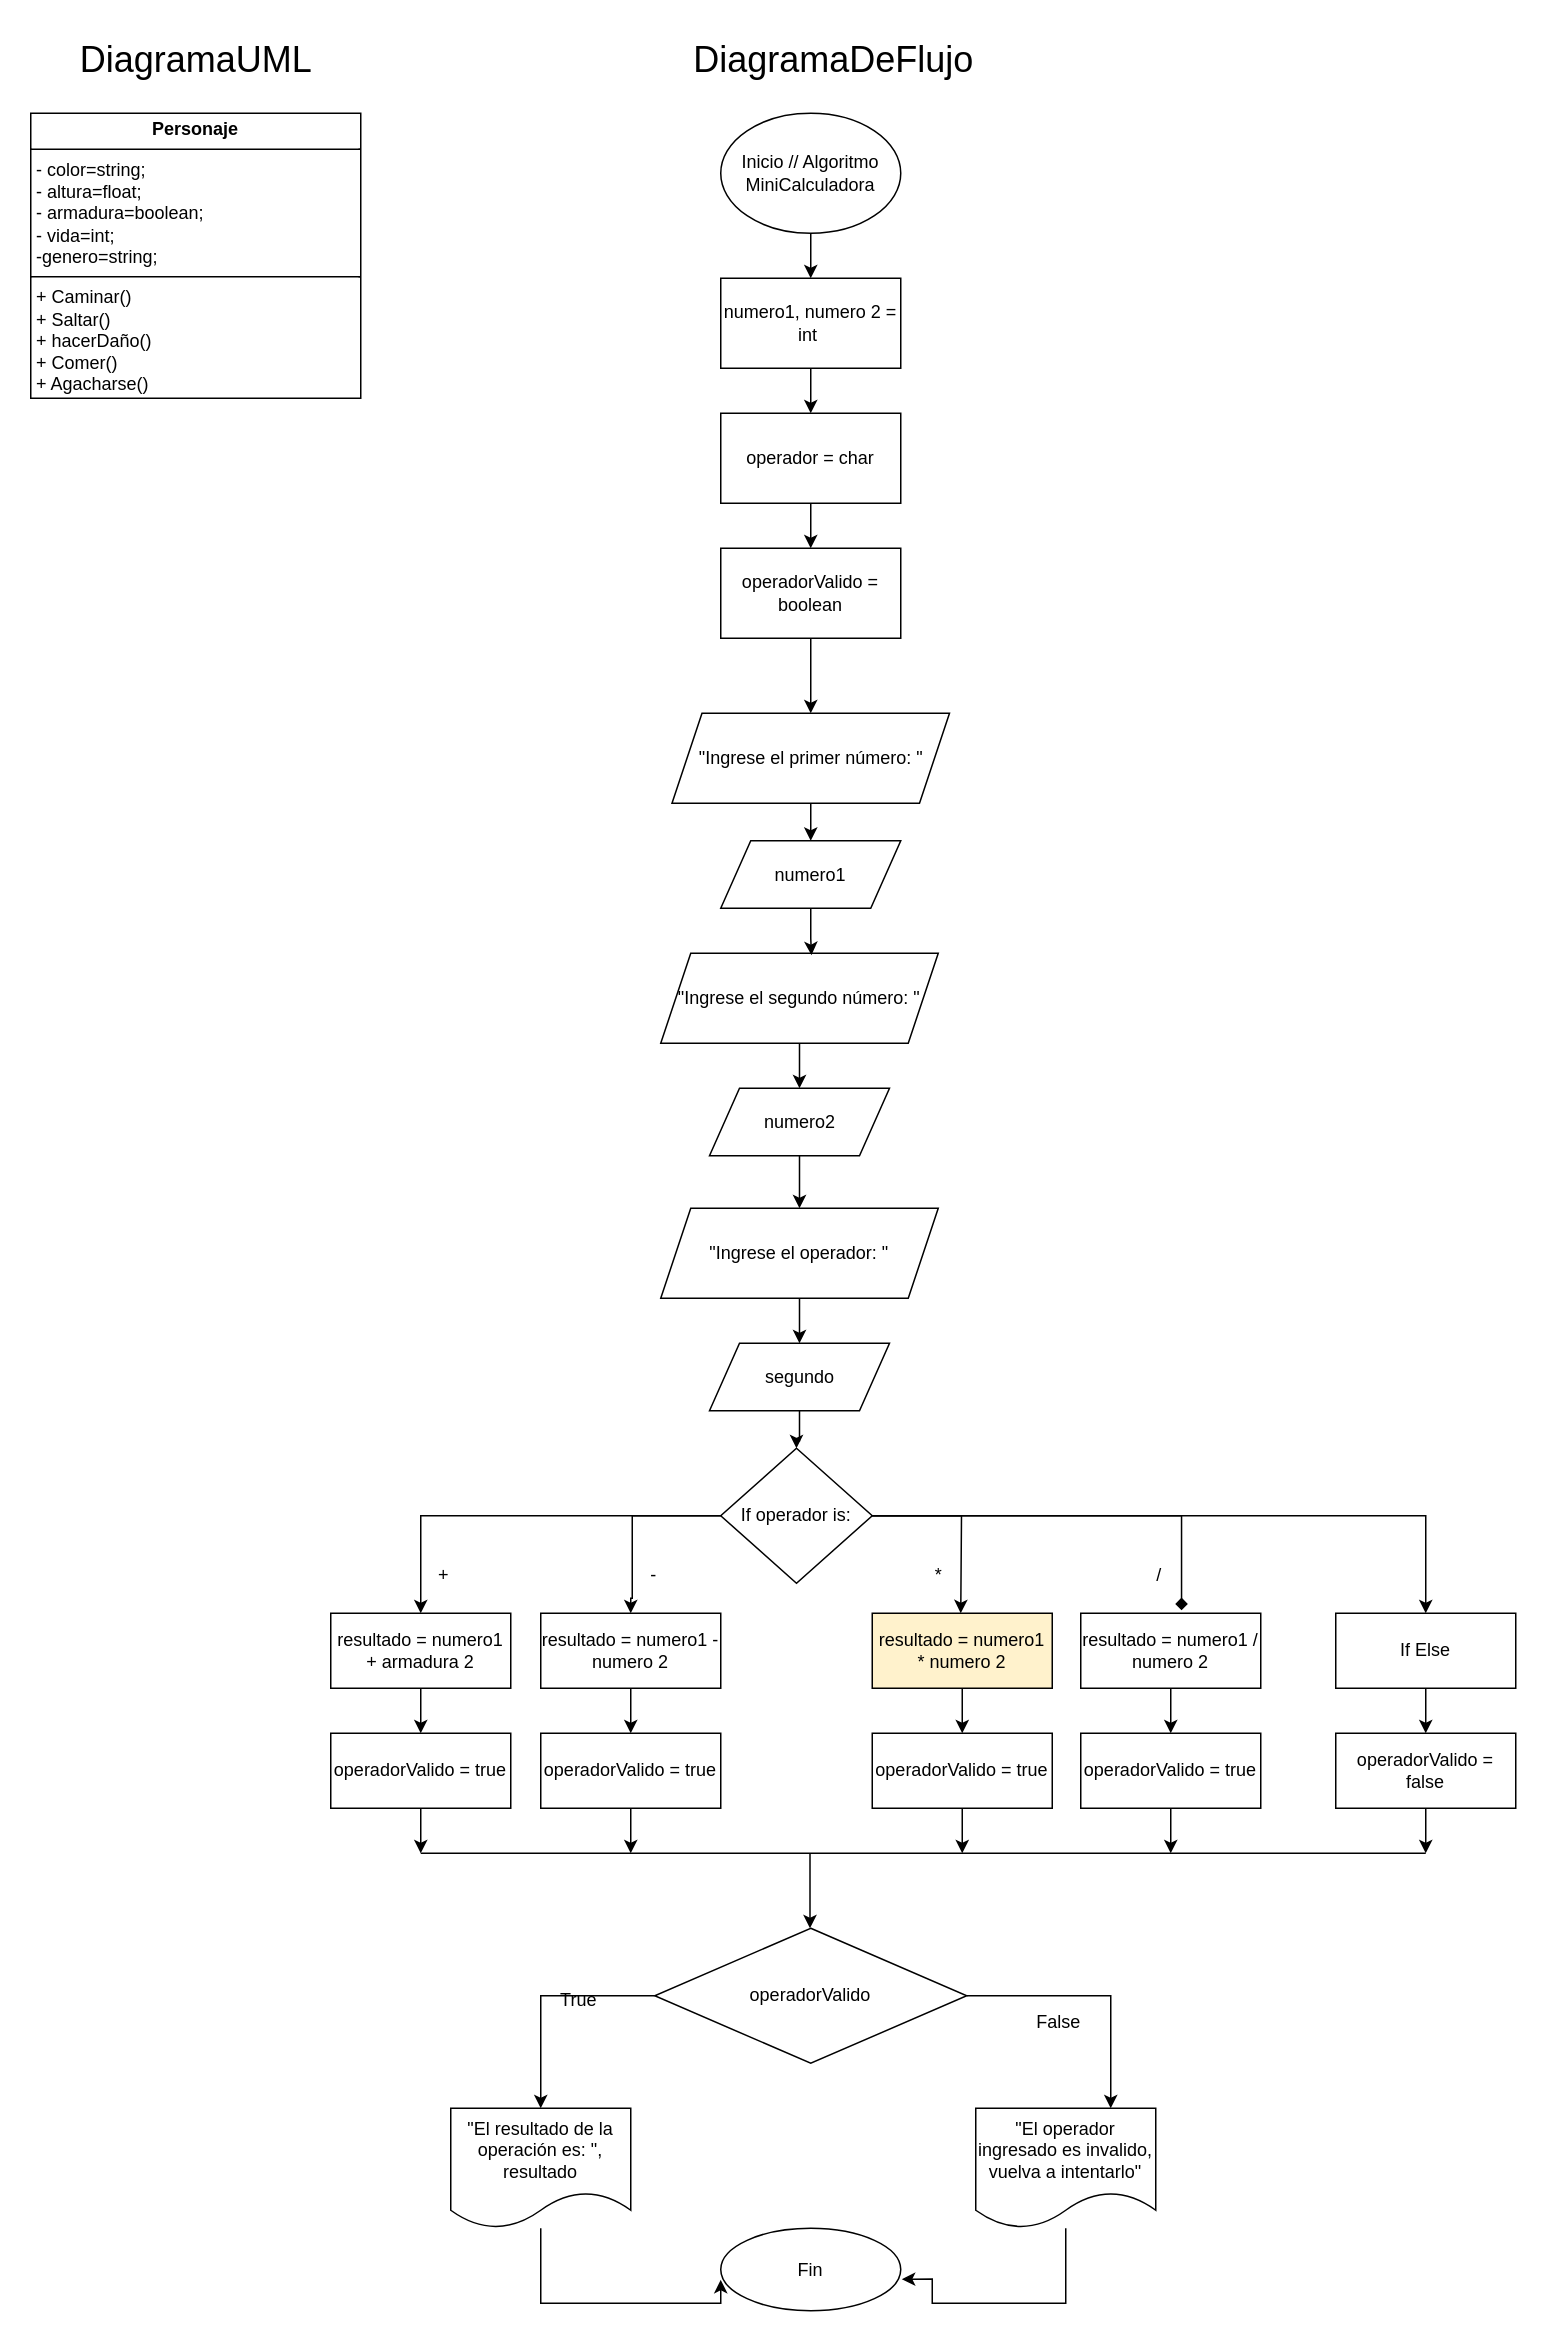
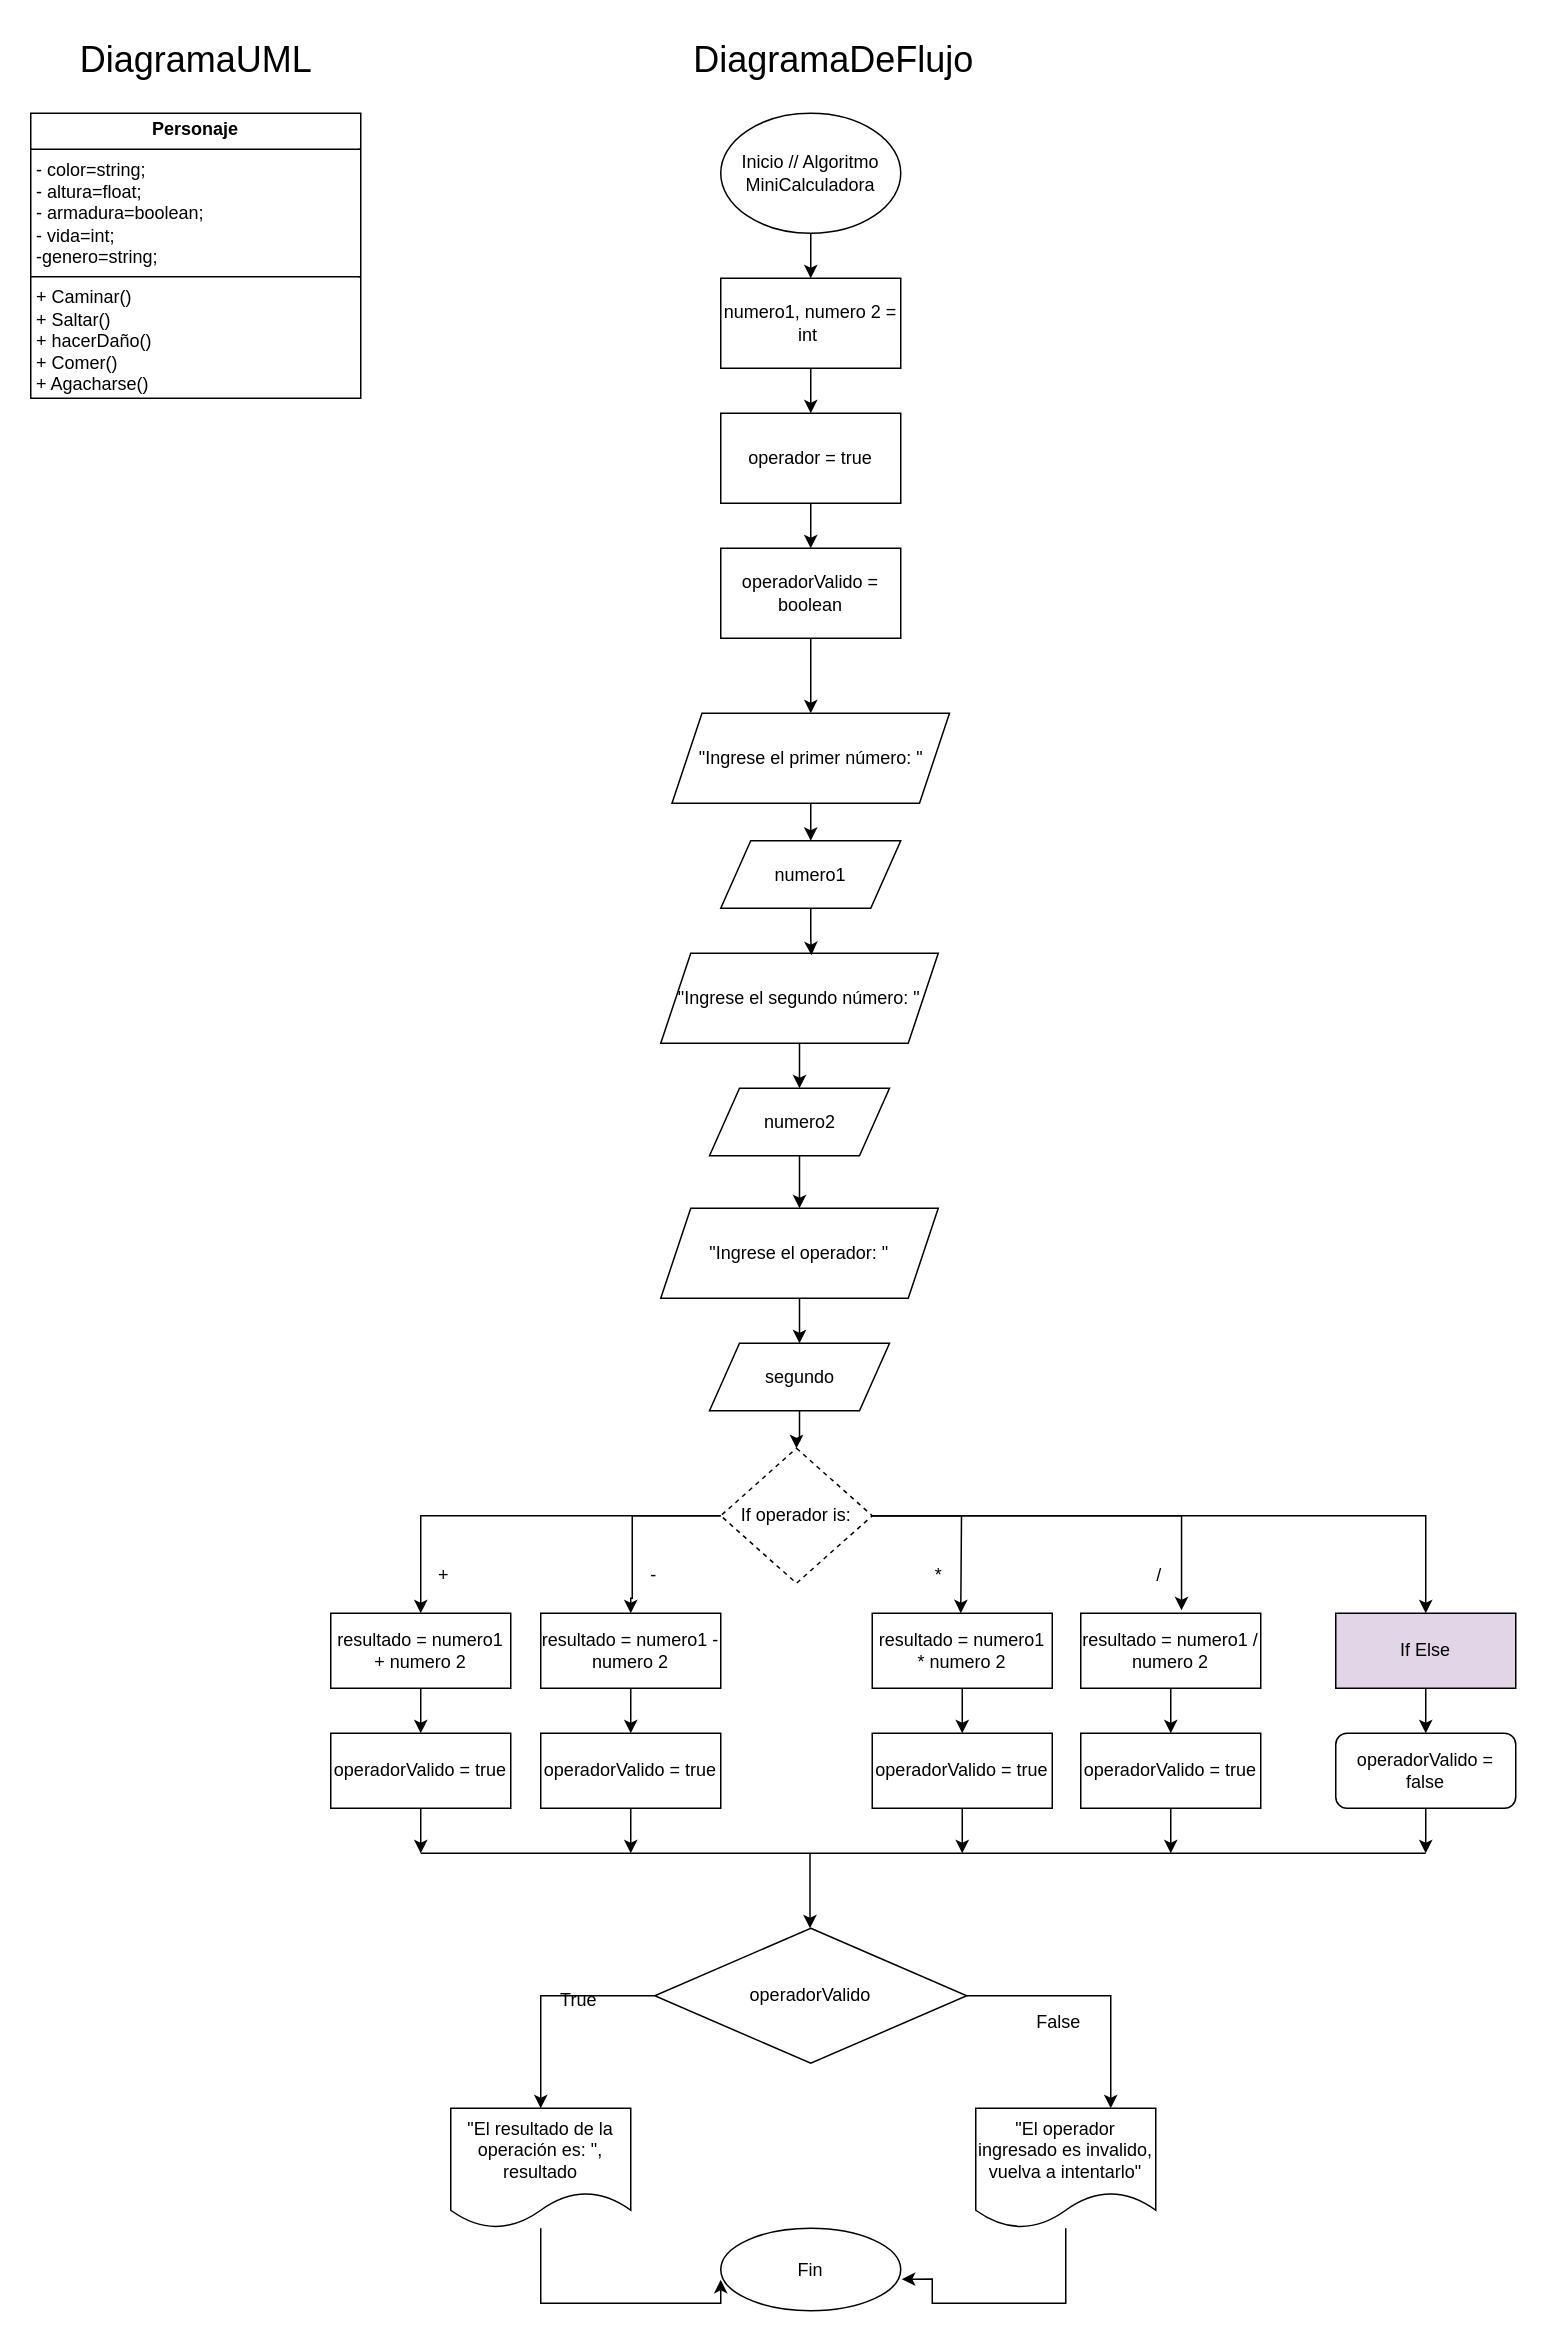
(811, 458) -> (811, 458)
(797, 1516) -> (797, 1516)
(1182, 1597) -> (1182, 1598)
(421, 1651) -> (421, 1651)
(962, 1651) -> (962, 1651)
(1426, 1651) -> (1426, 1651)
(1426, 1771) -> (1426, 1771)
